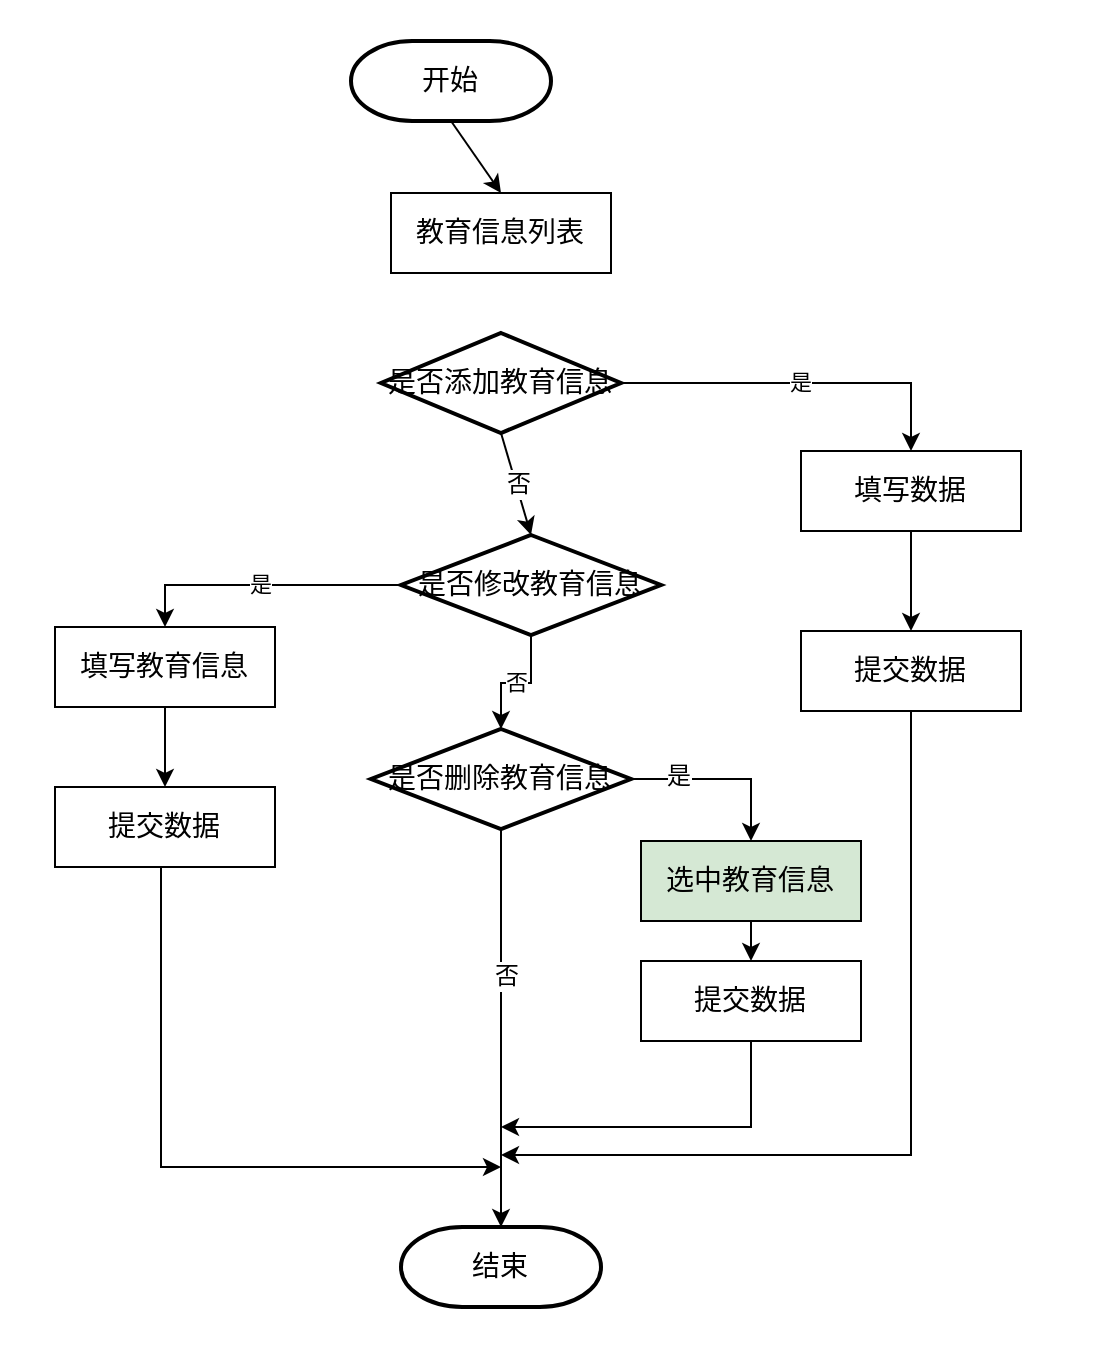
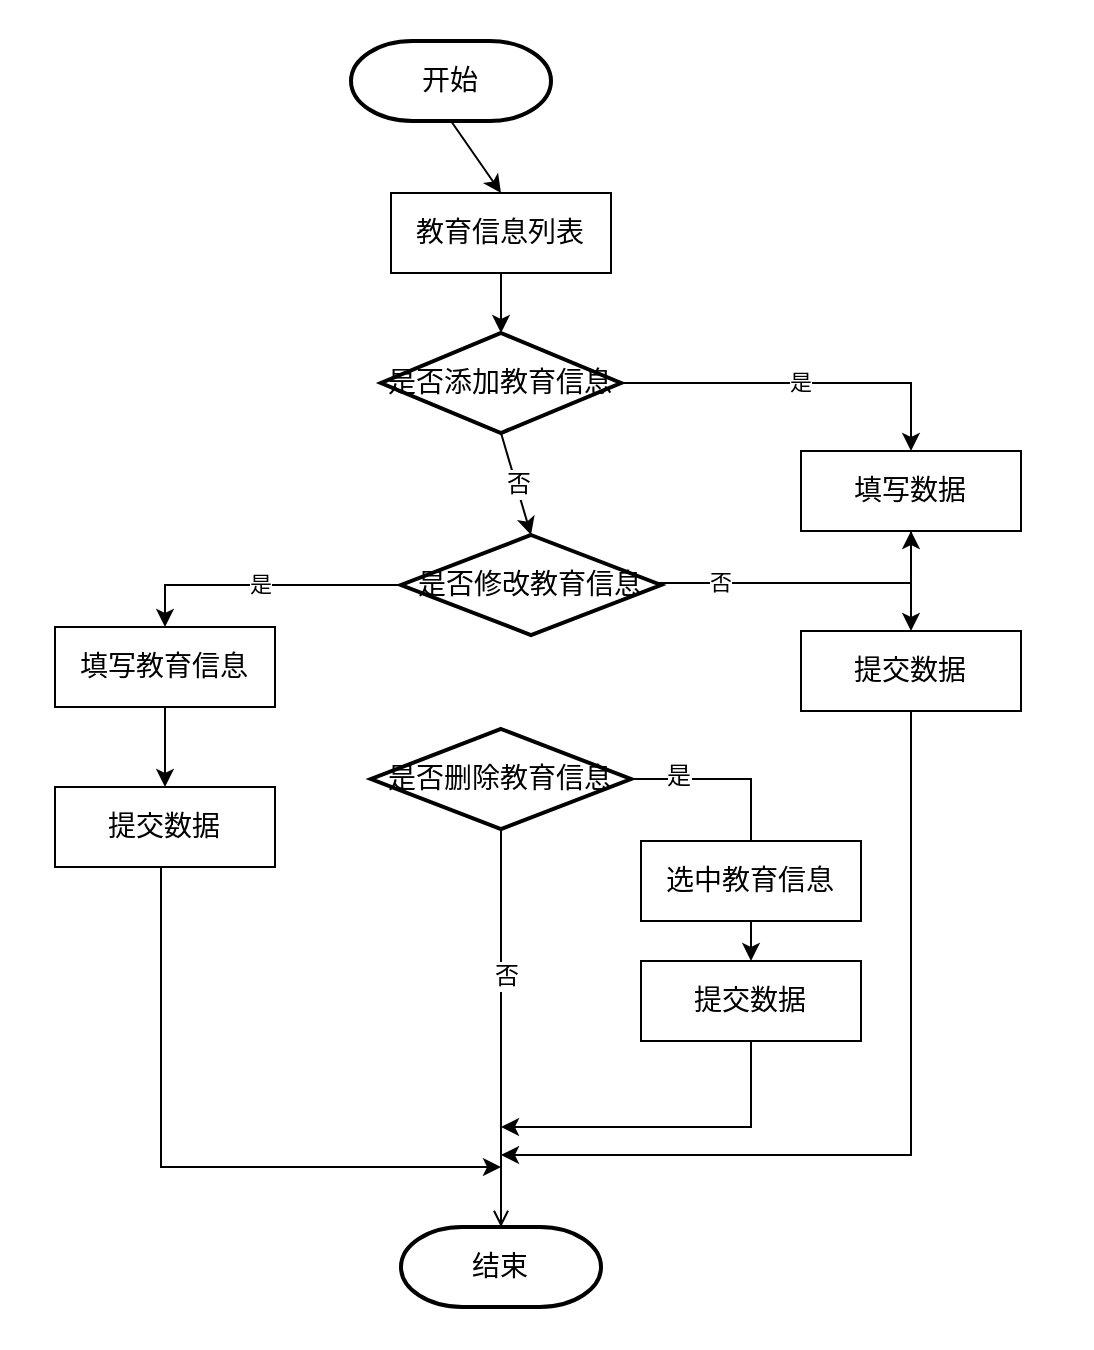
none -> (501, 296)
(524, 683) -> (783, 583)
(751, 826) -> (751, 831)
(751, 881) -> (751, 881)
(501, 1212) -> (501, 1214)
